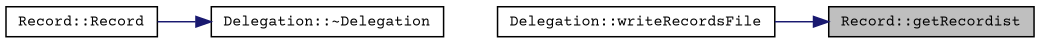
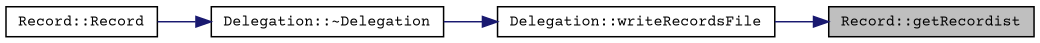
none -> (463, 22)
